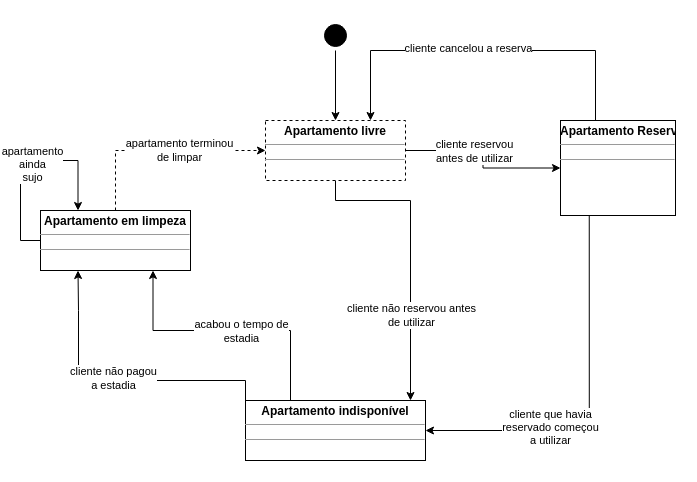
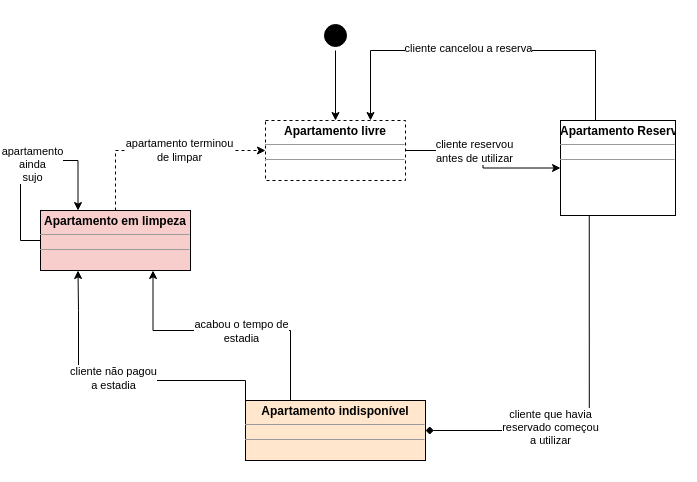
(116, 241) -> (116, 241)
(411, 250) -> none
(336, 431) -> (336, 431)
(433, 431) -> (434, 431)
